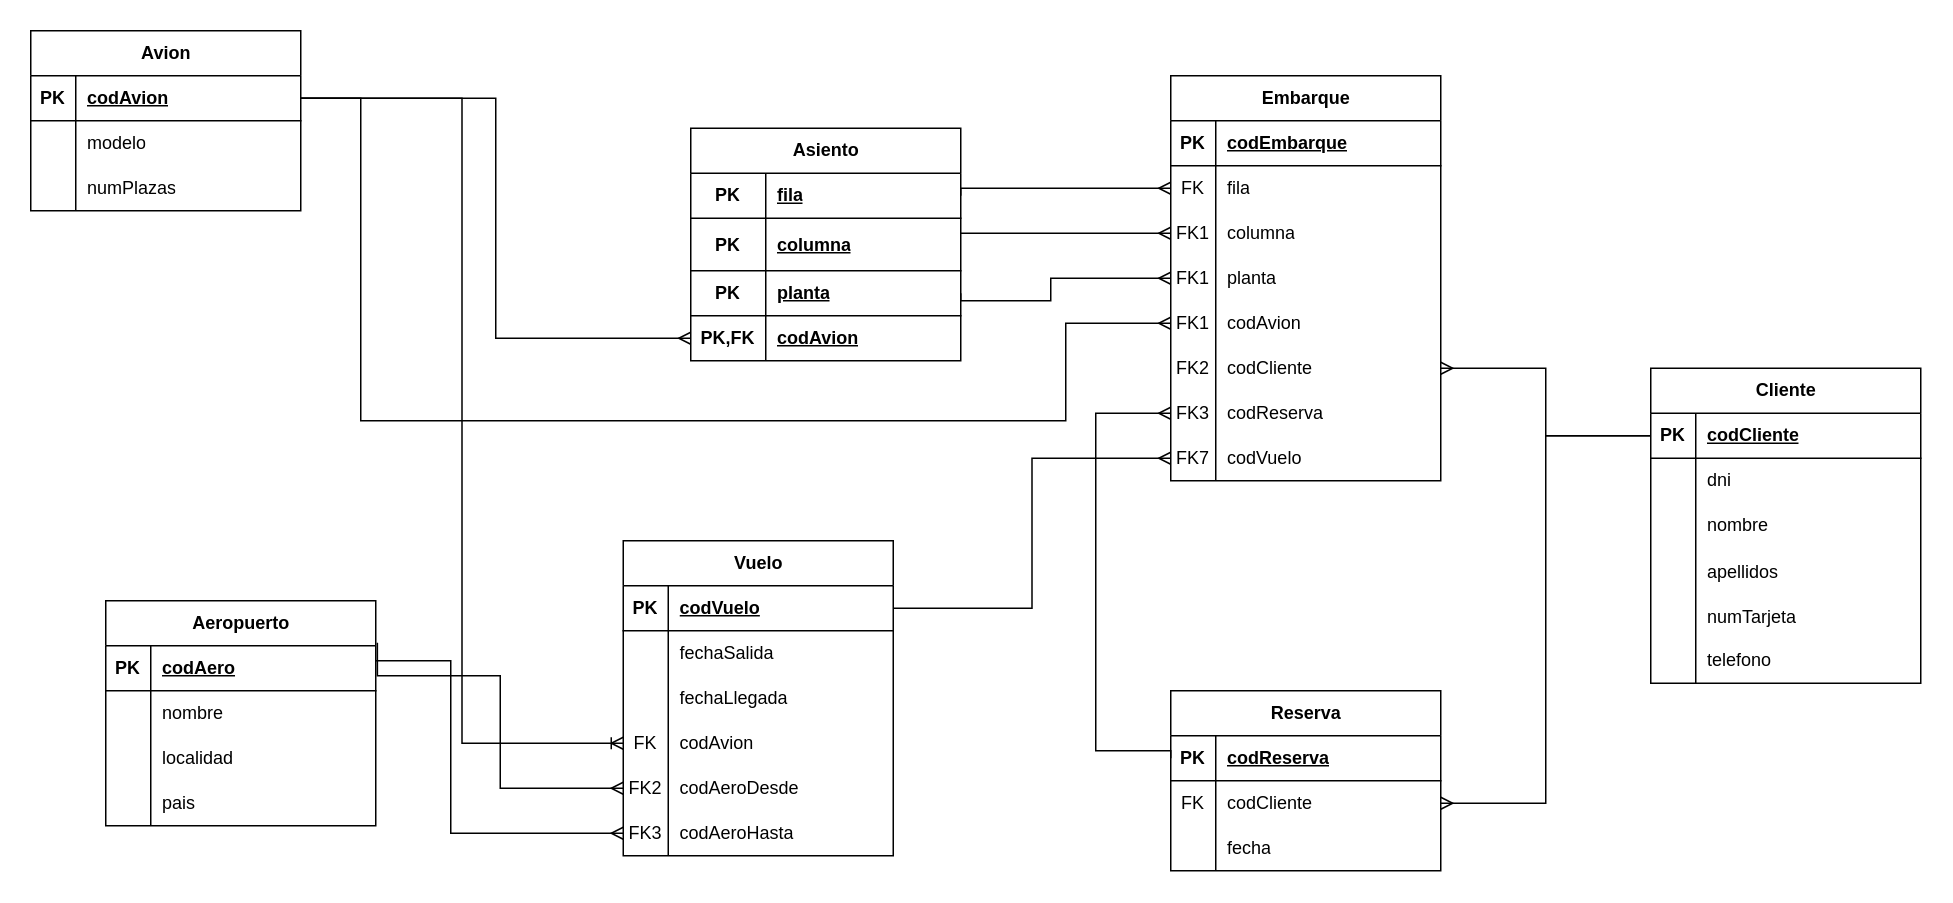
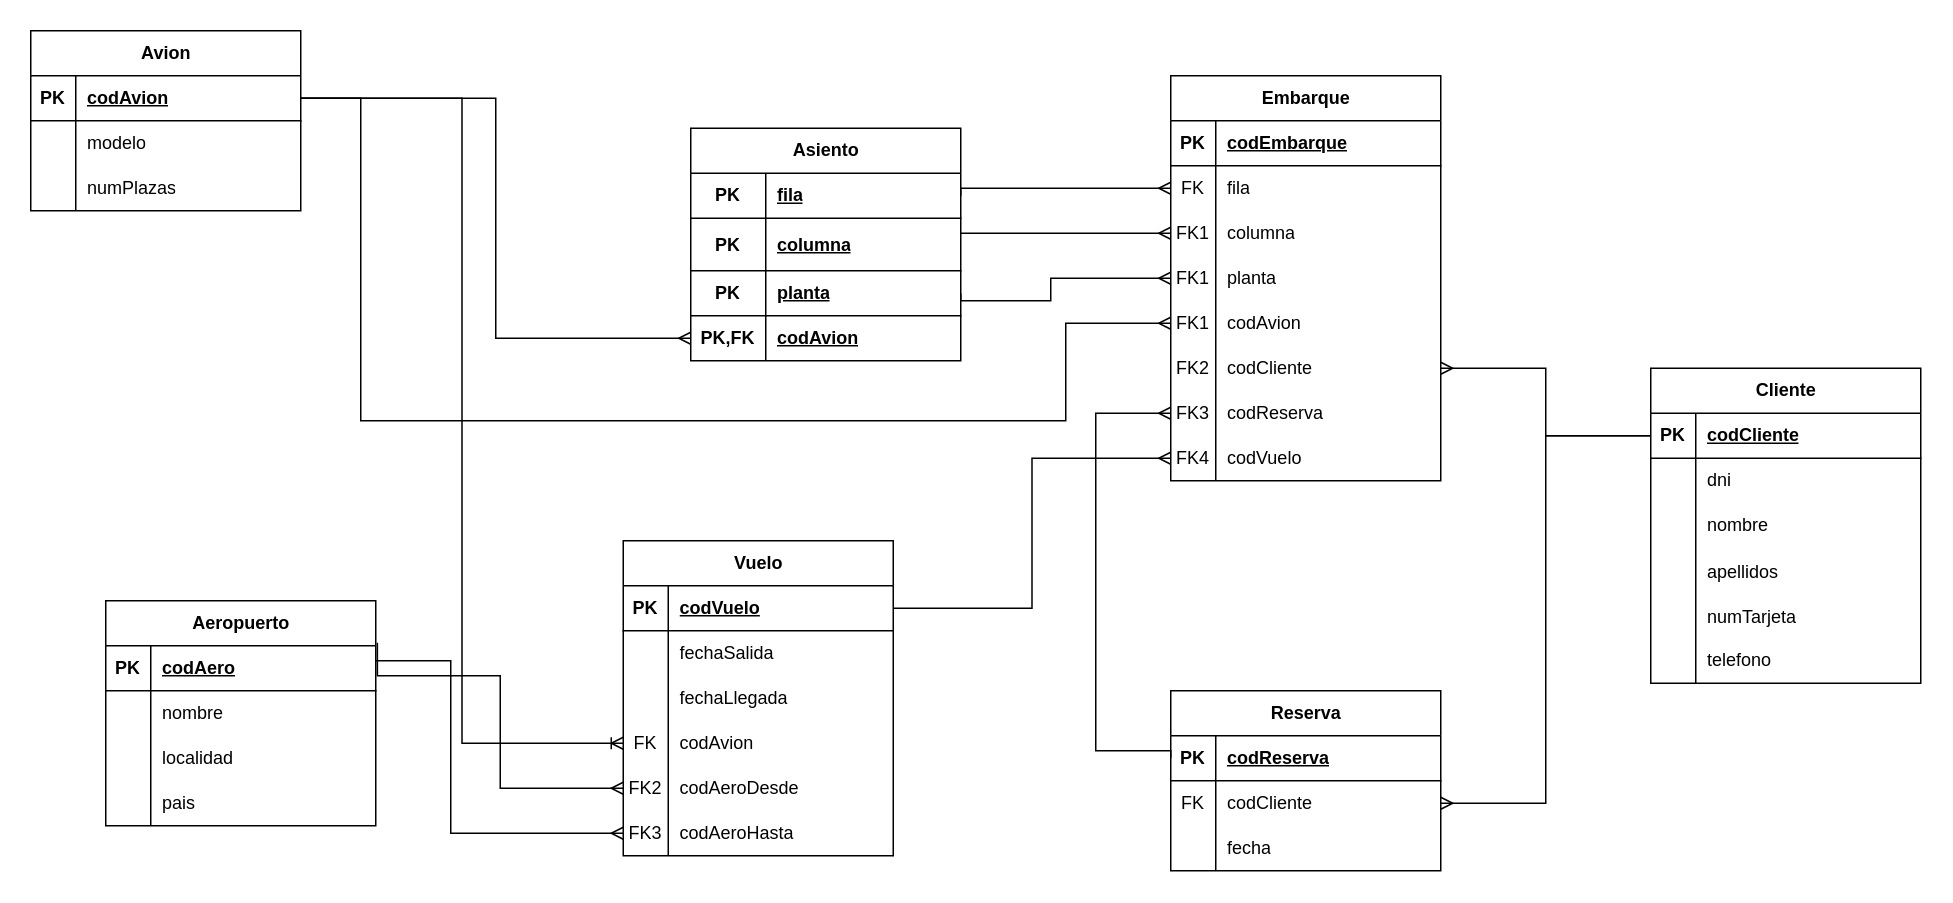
(1193, 458) -> (1193, 458)
